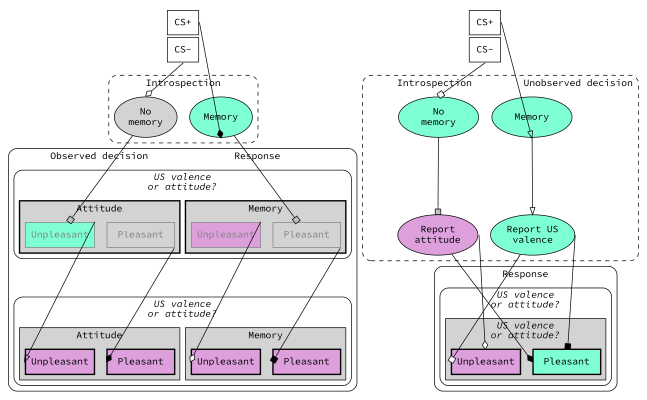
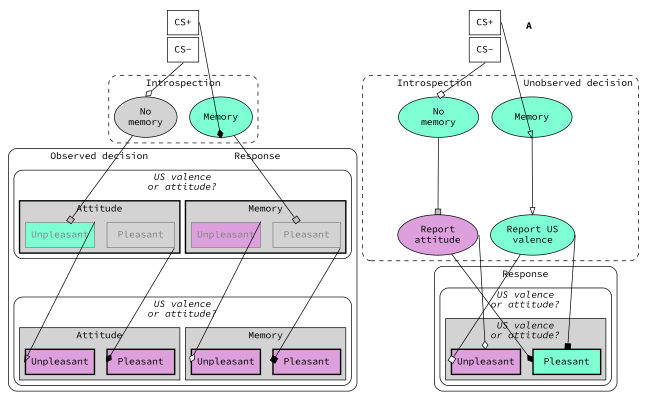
none -> (552, 36)
